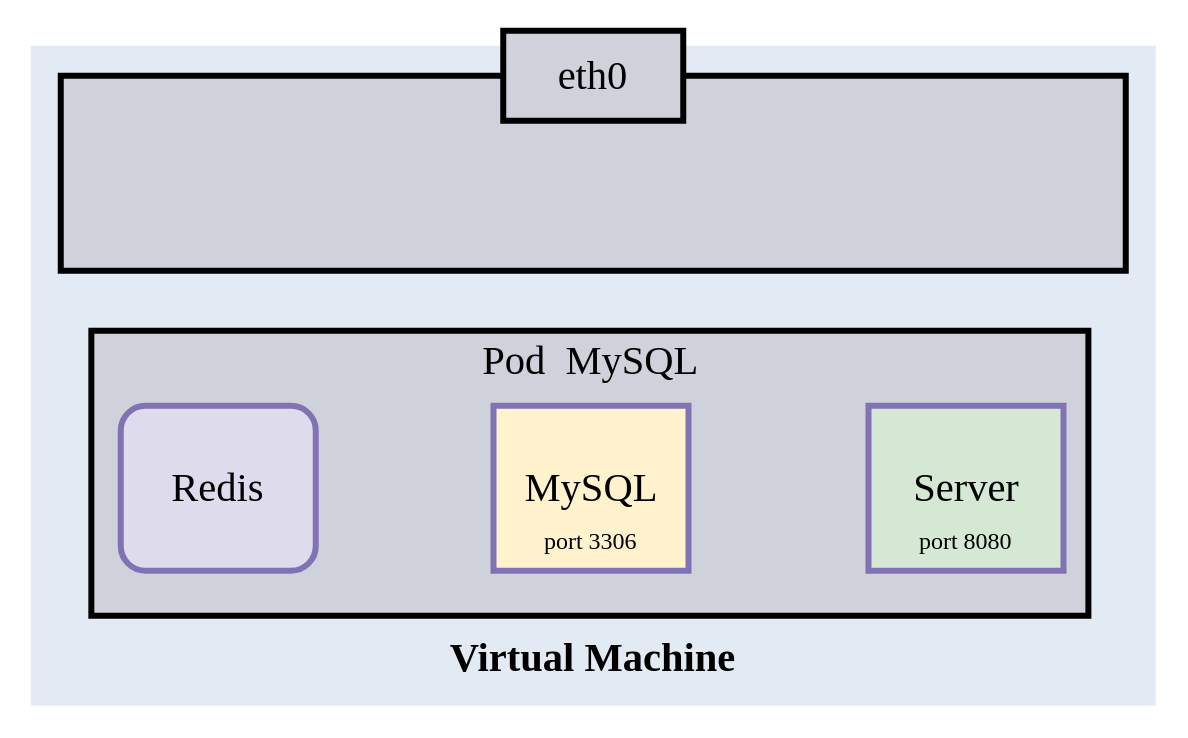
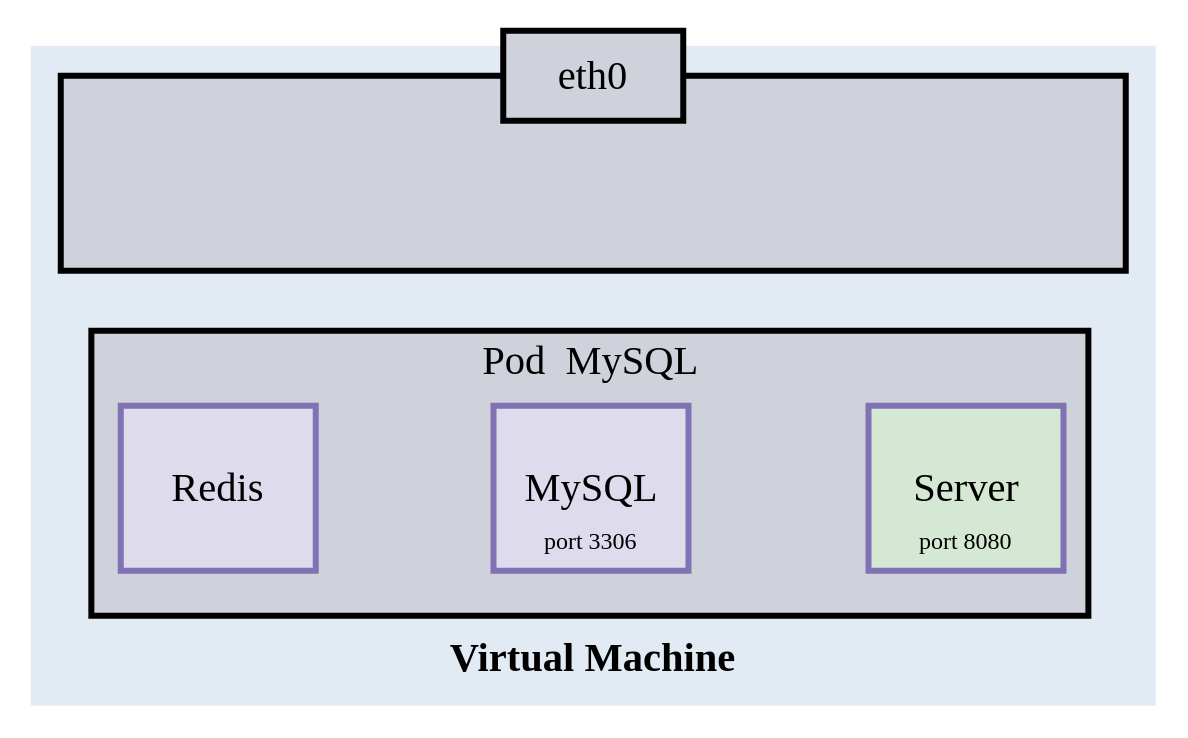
(218, 488) -> (218, 488)
(591, 488) -> (591, 488)
